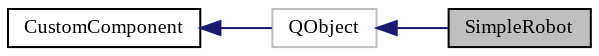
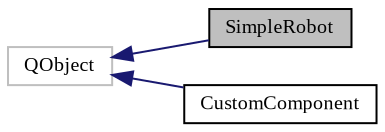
(246, 28) -> (158, 83)
